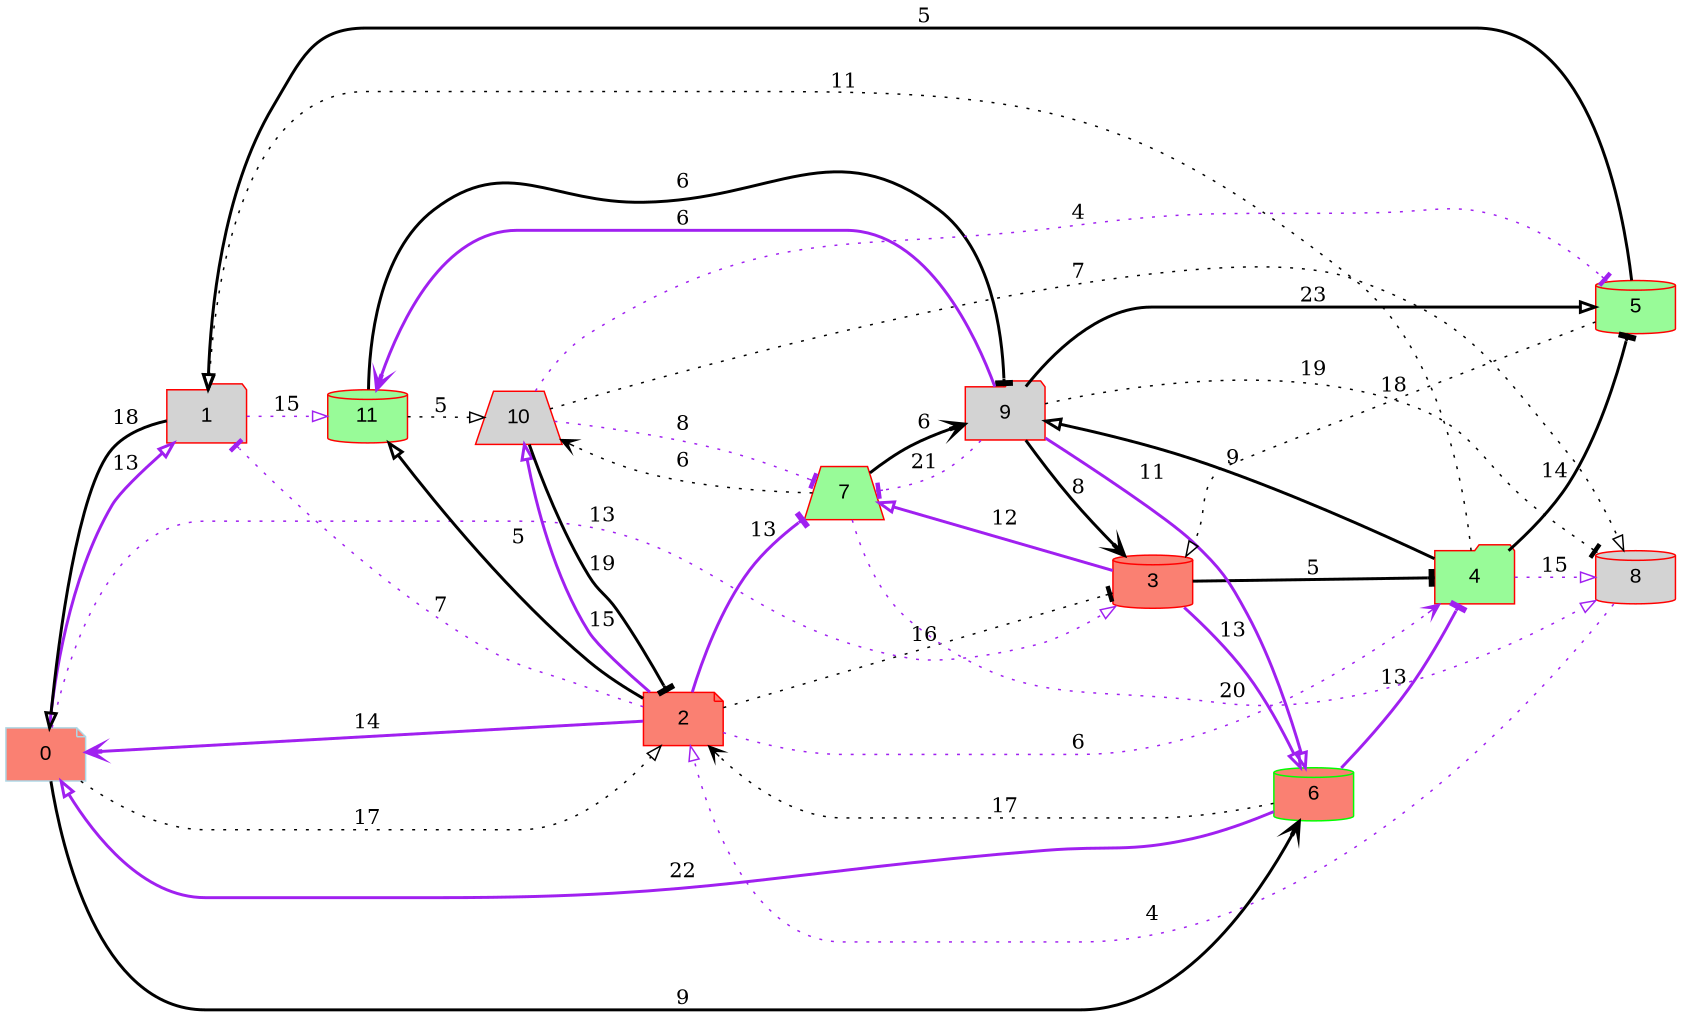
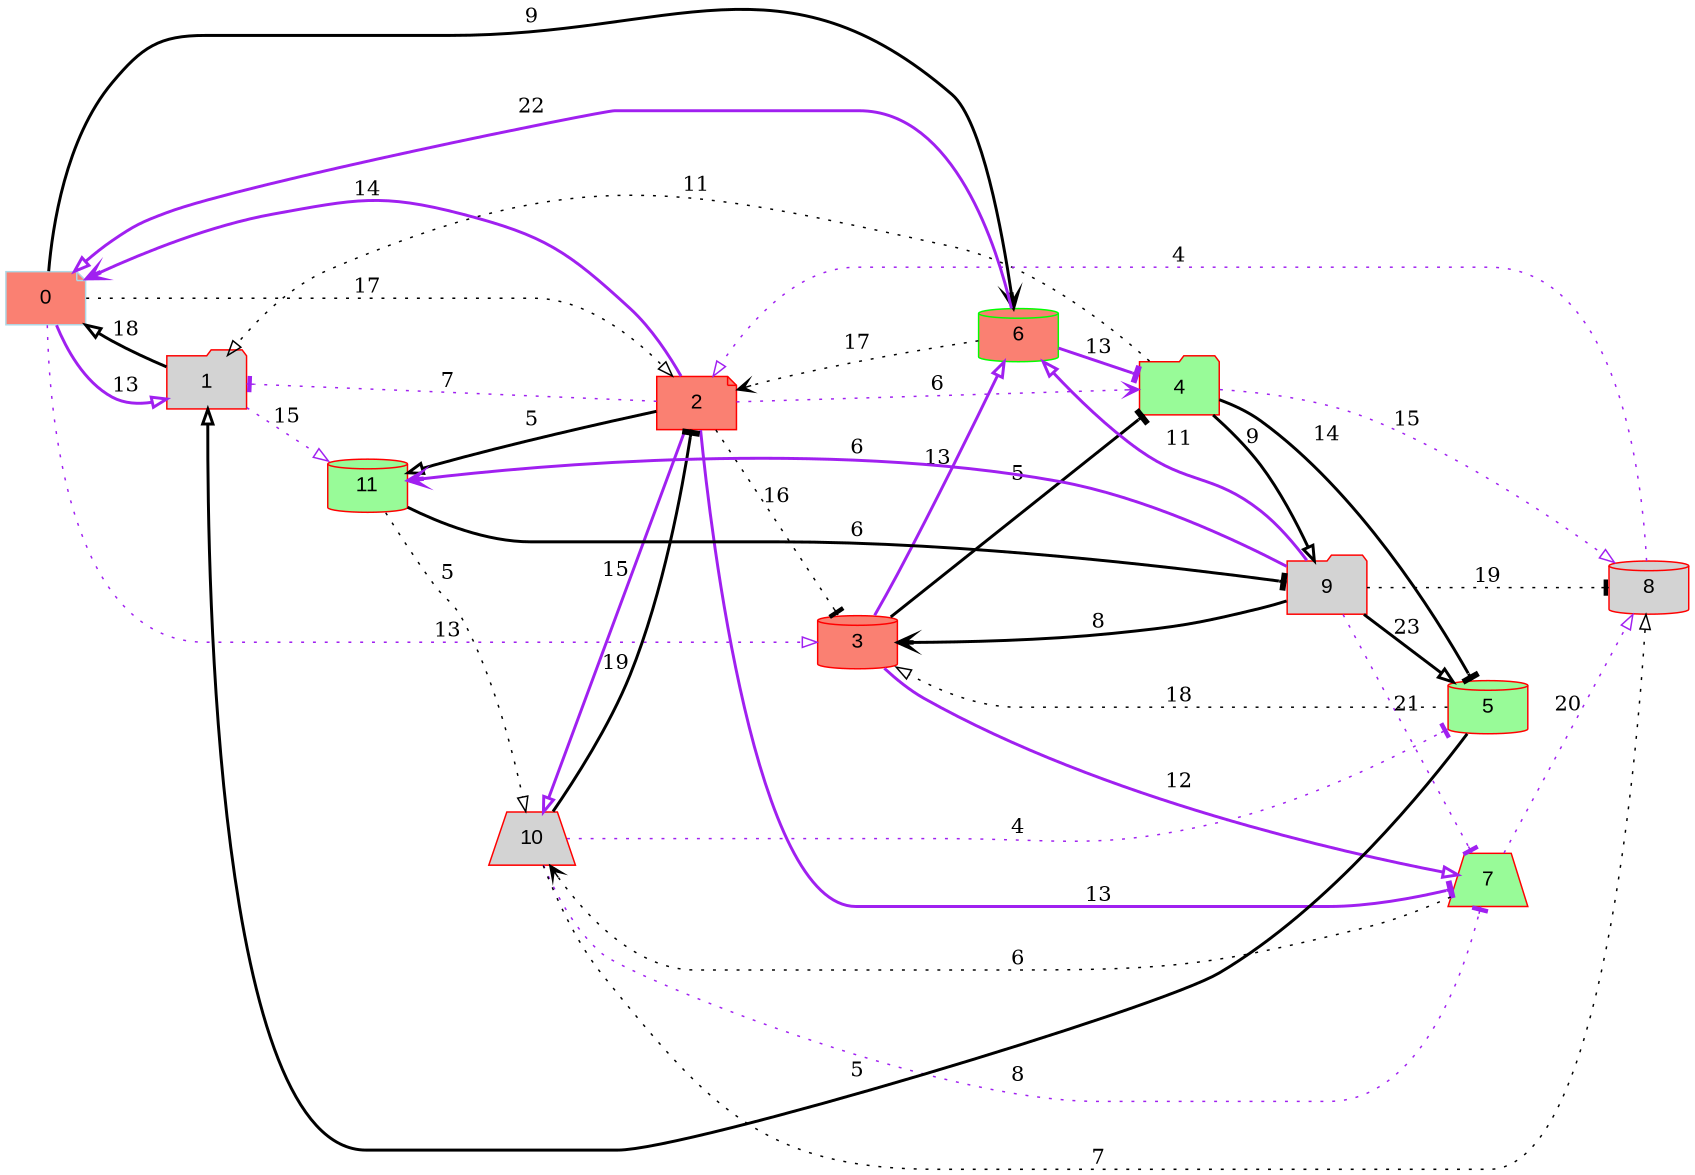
(908, 447) -> none
